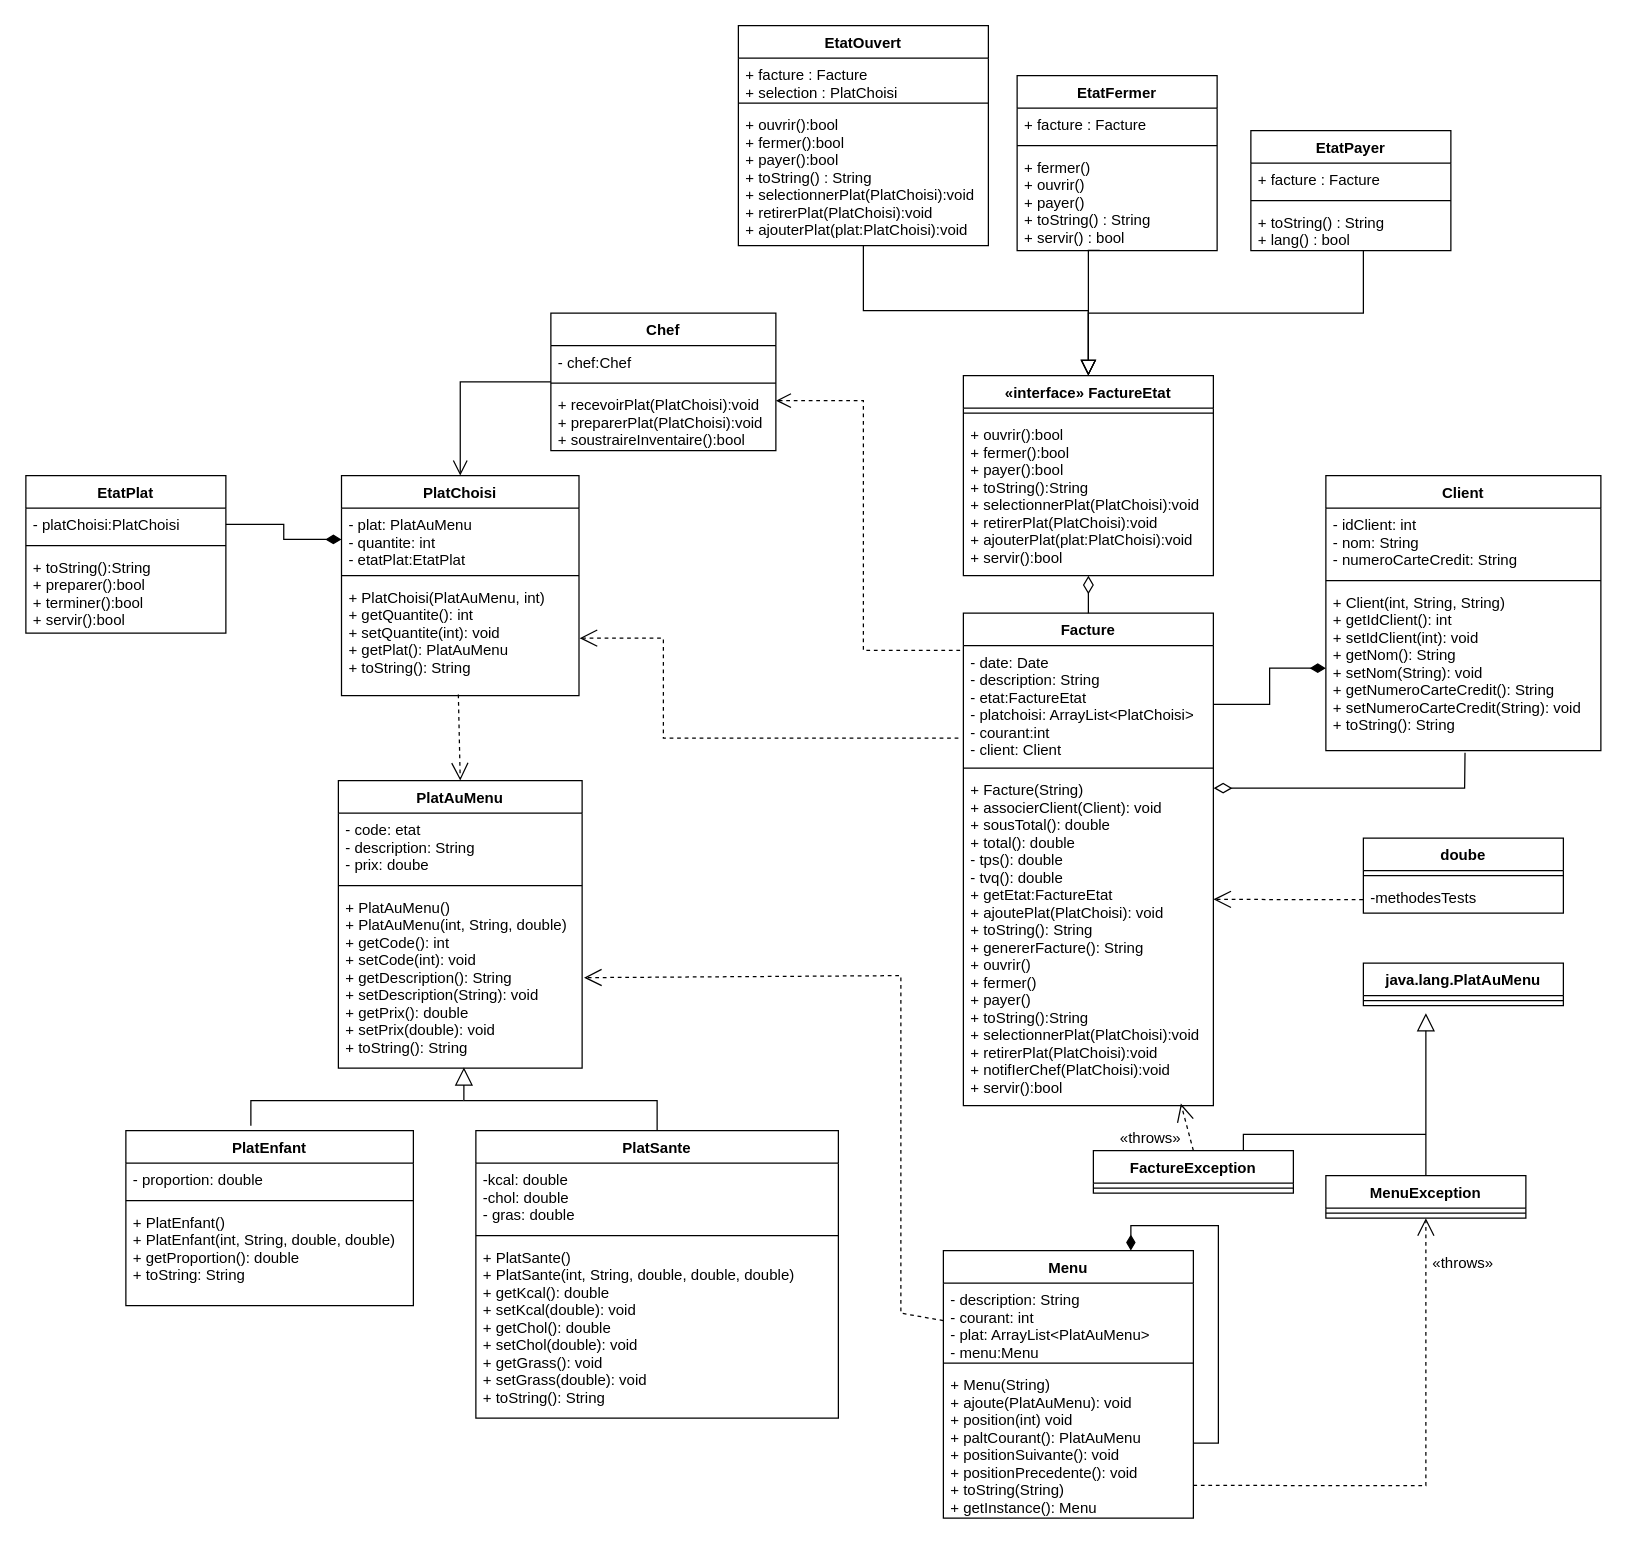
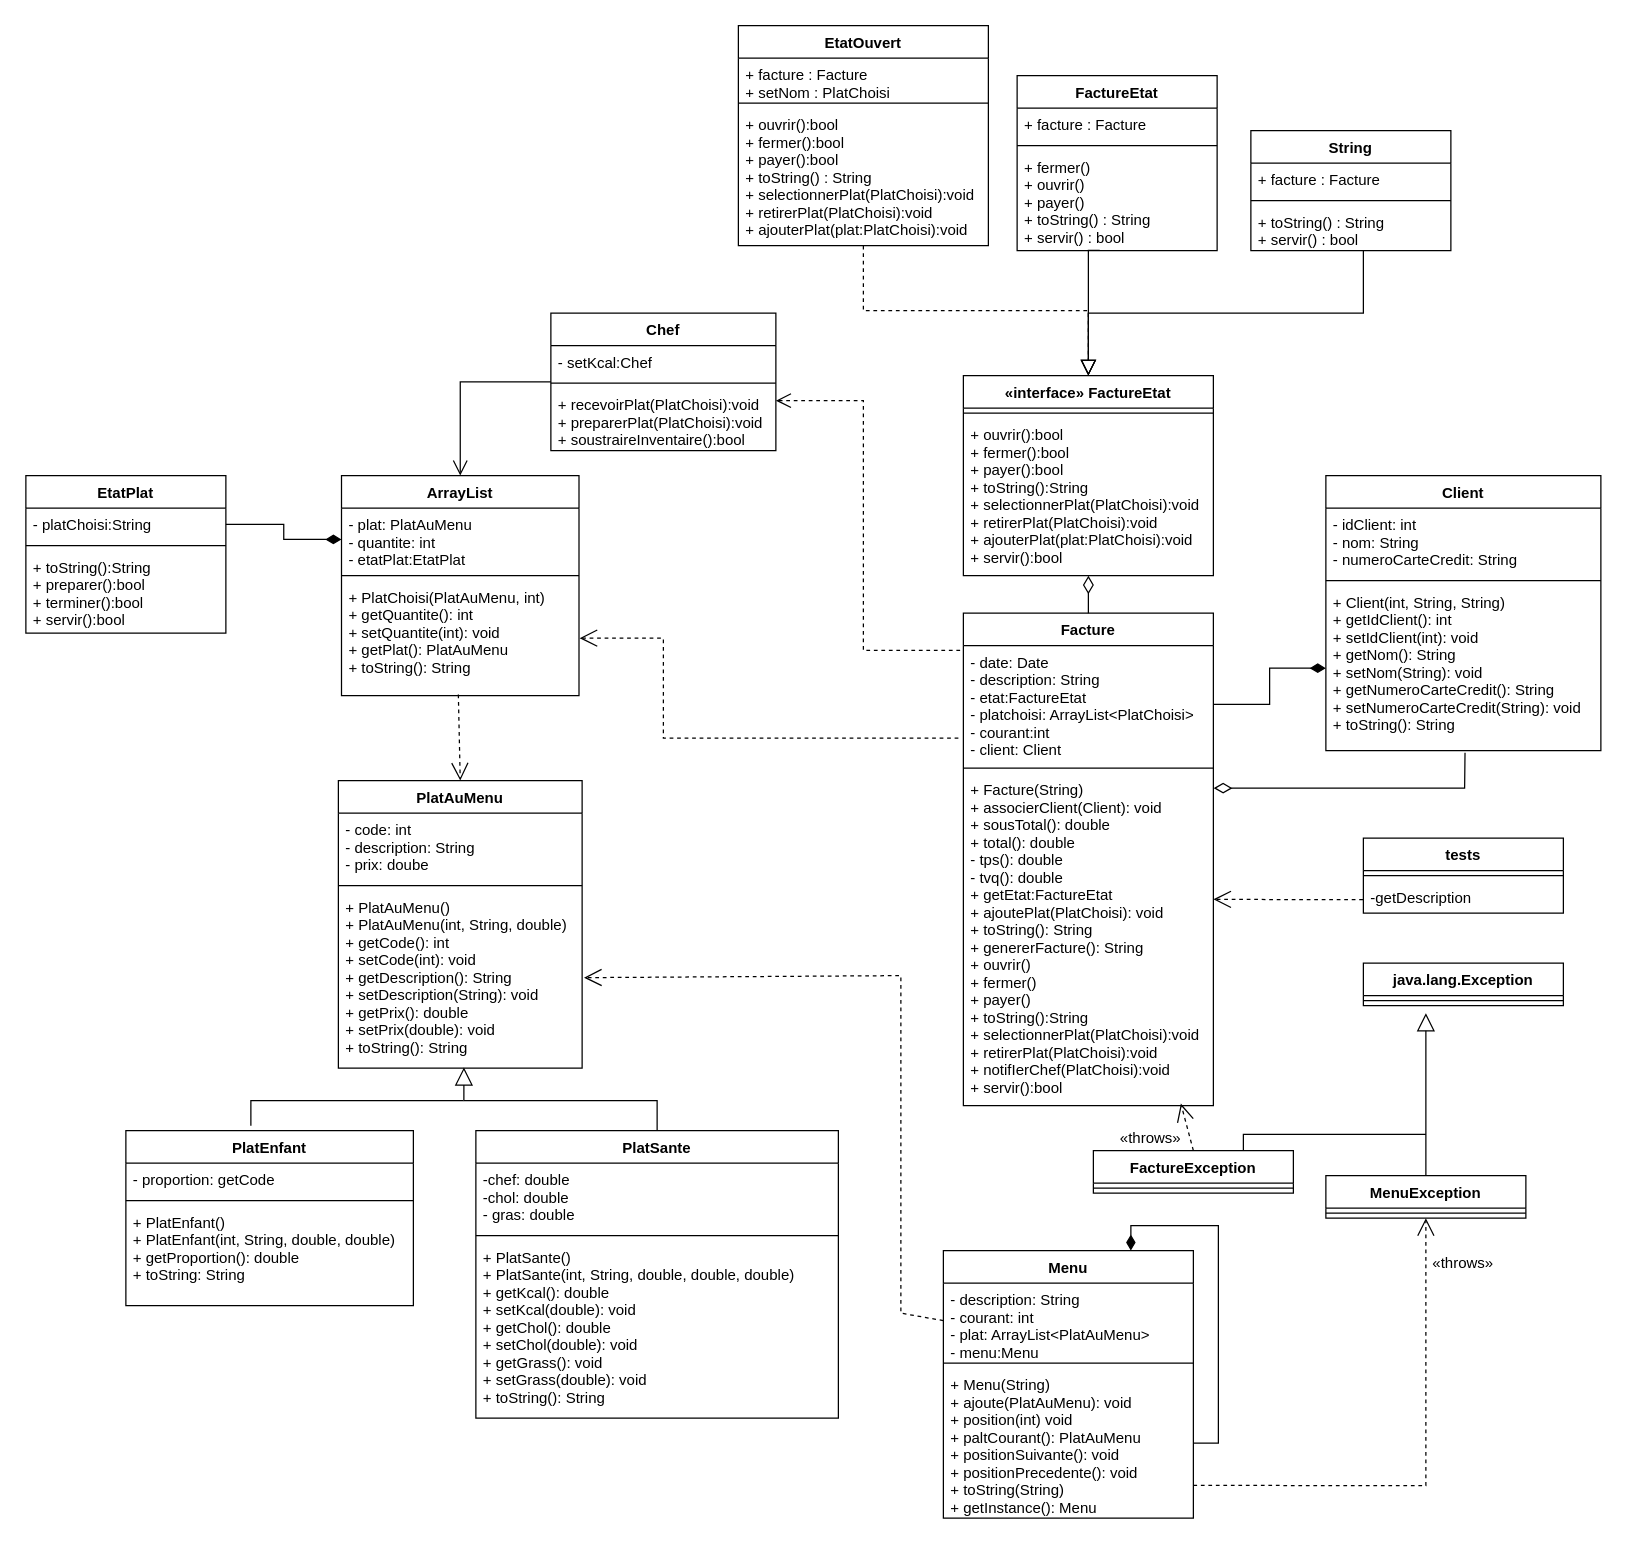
(817, 75) -> (817, 75)
(1116, 93) -> (1116, 93)
(1350, 148) -> (1350, 148)
(1334, 223) -> (1334, 223)
(943, 311) -> (943, 311)
(600, 363) -> (610, 363)
(459, 493) -> (459, 493)
(114, 525) -> (101, 525)
(390, 830) -> (383, 830)
(1463, 855) -> (1463, 855)
(1429, 898) -> (1429, 898)
(1463, 980) -> (1463, 980)
(207, 1180) -> (213, 1180)
(529, 1180) -> (531, 1180)
